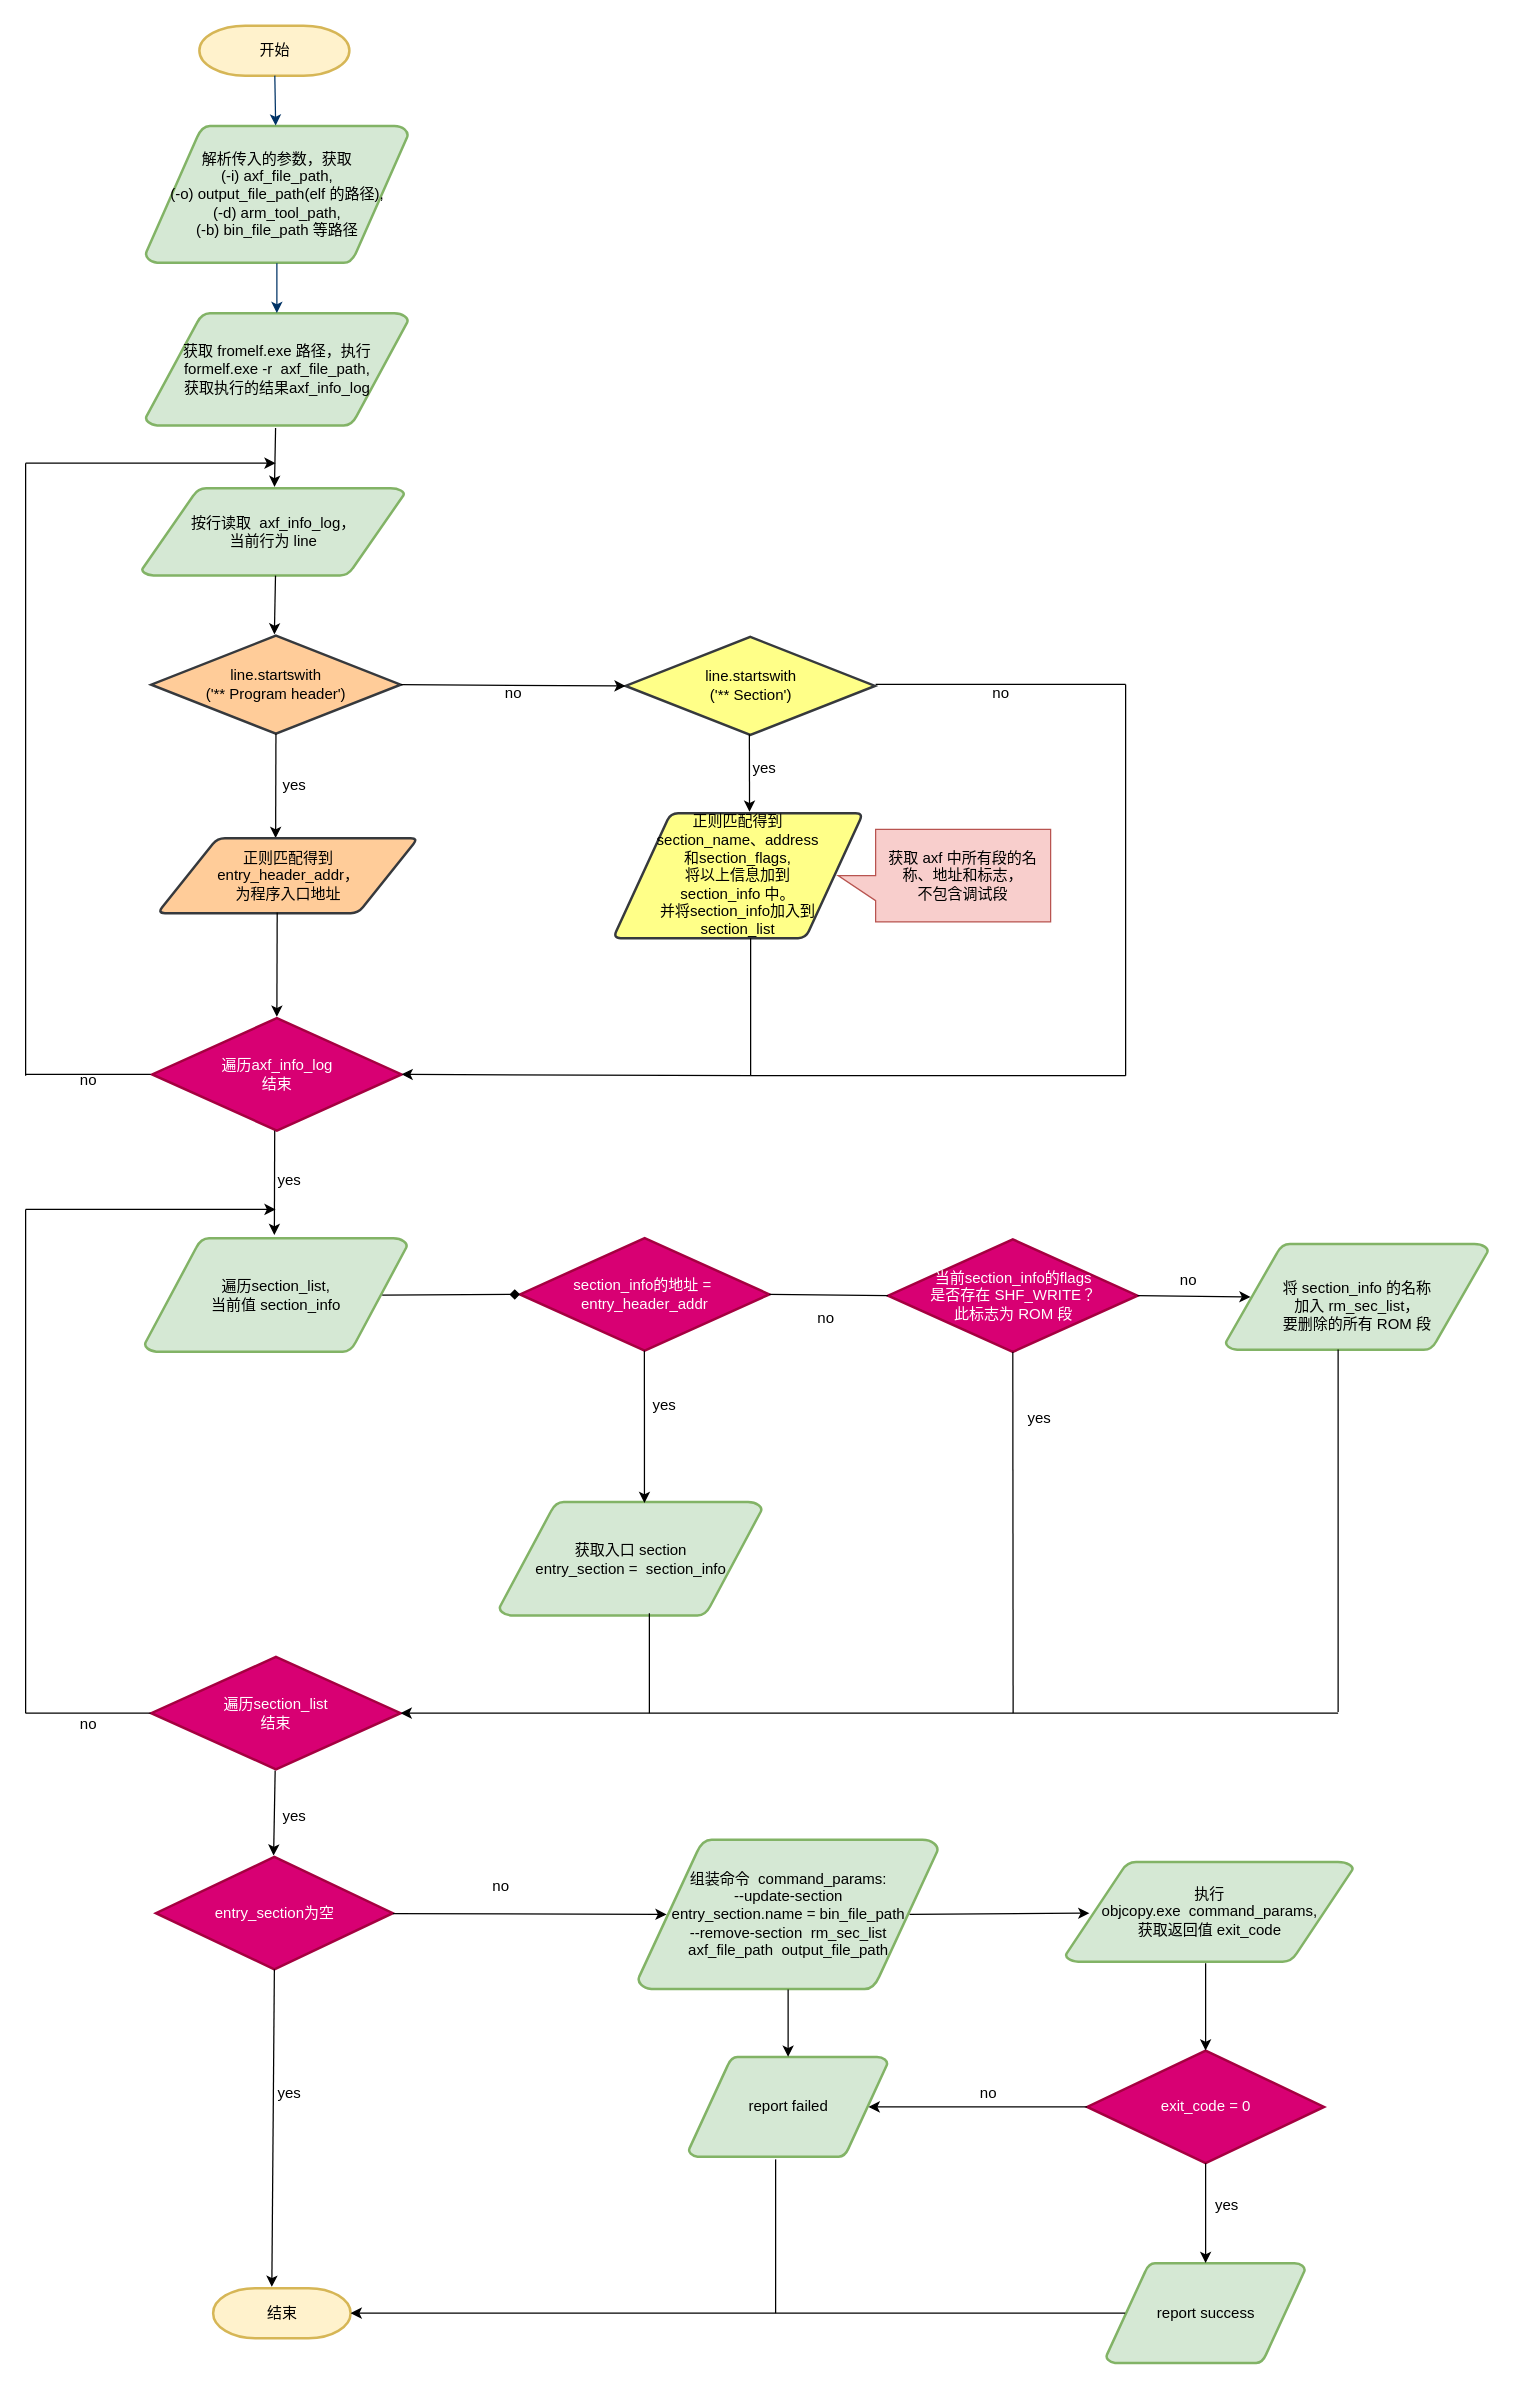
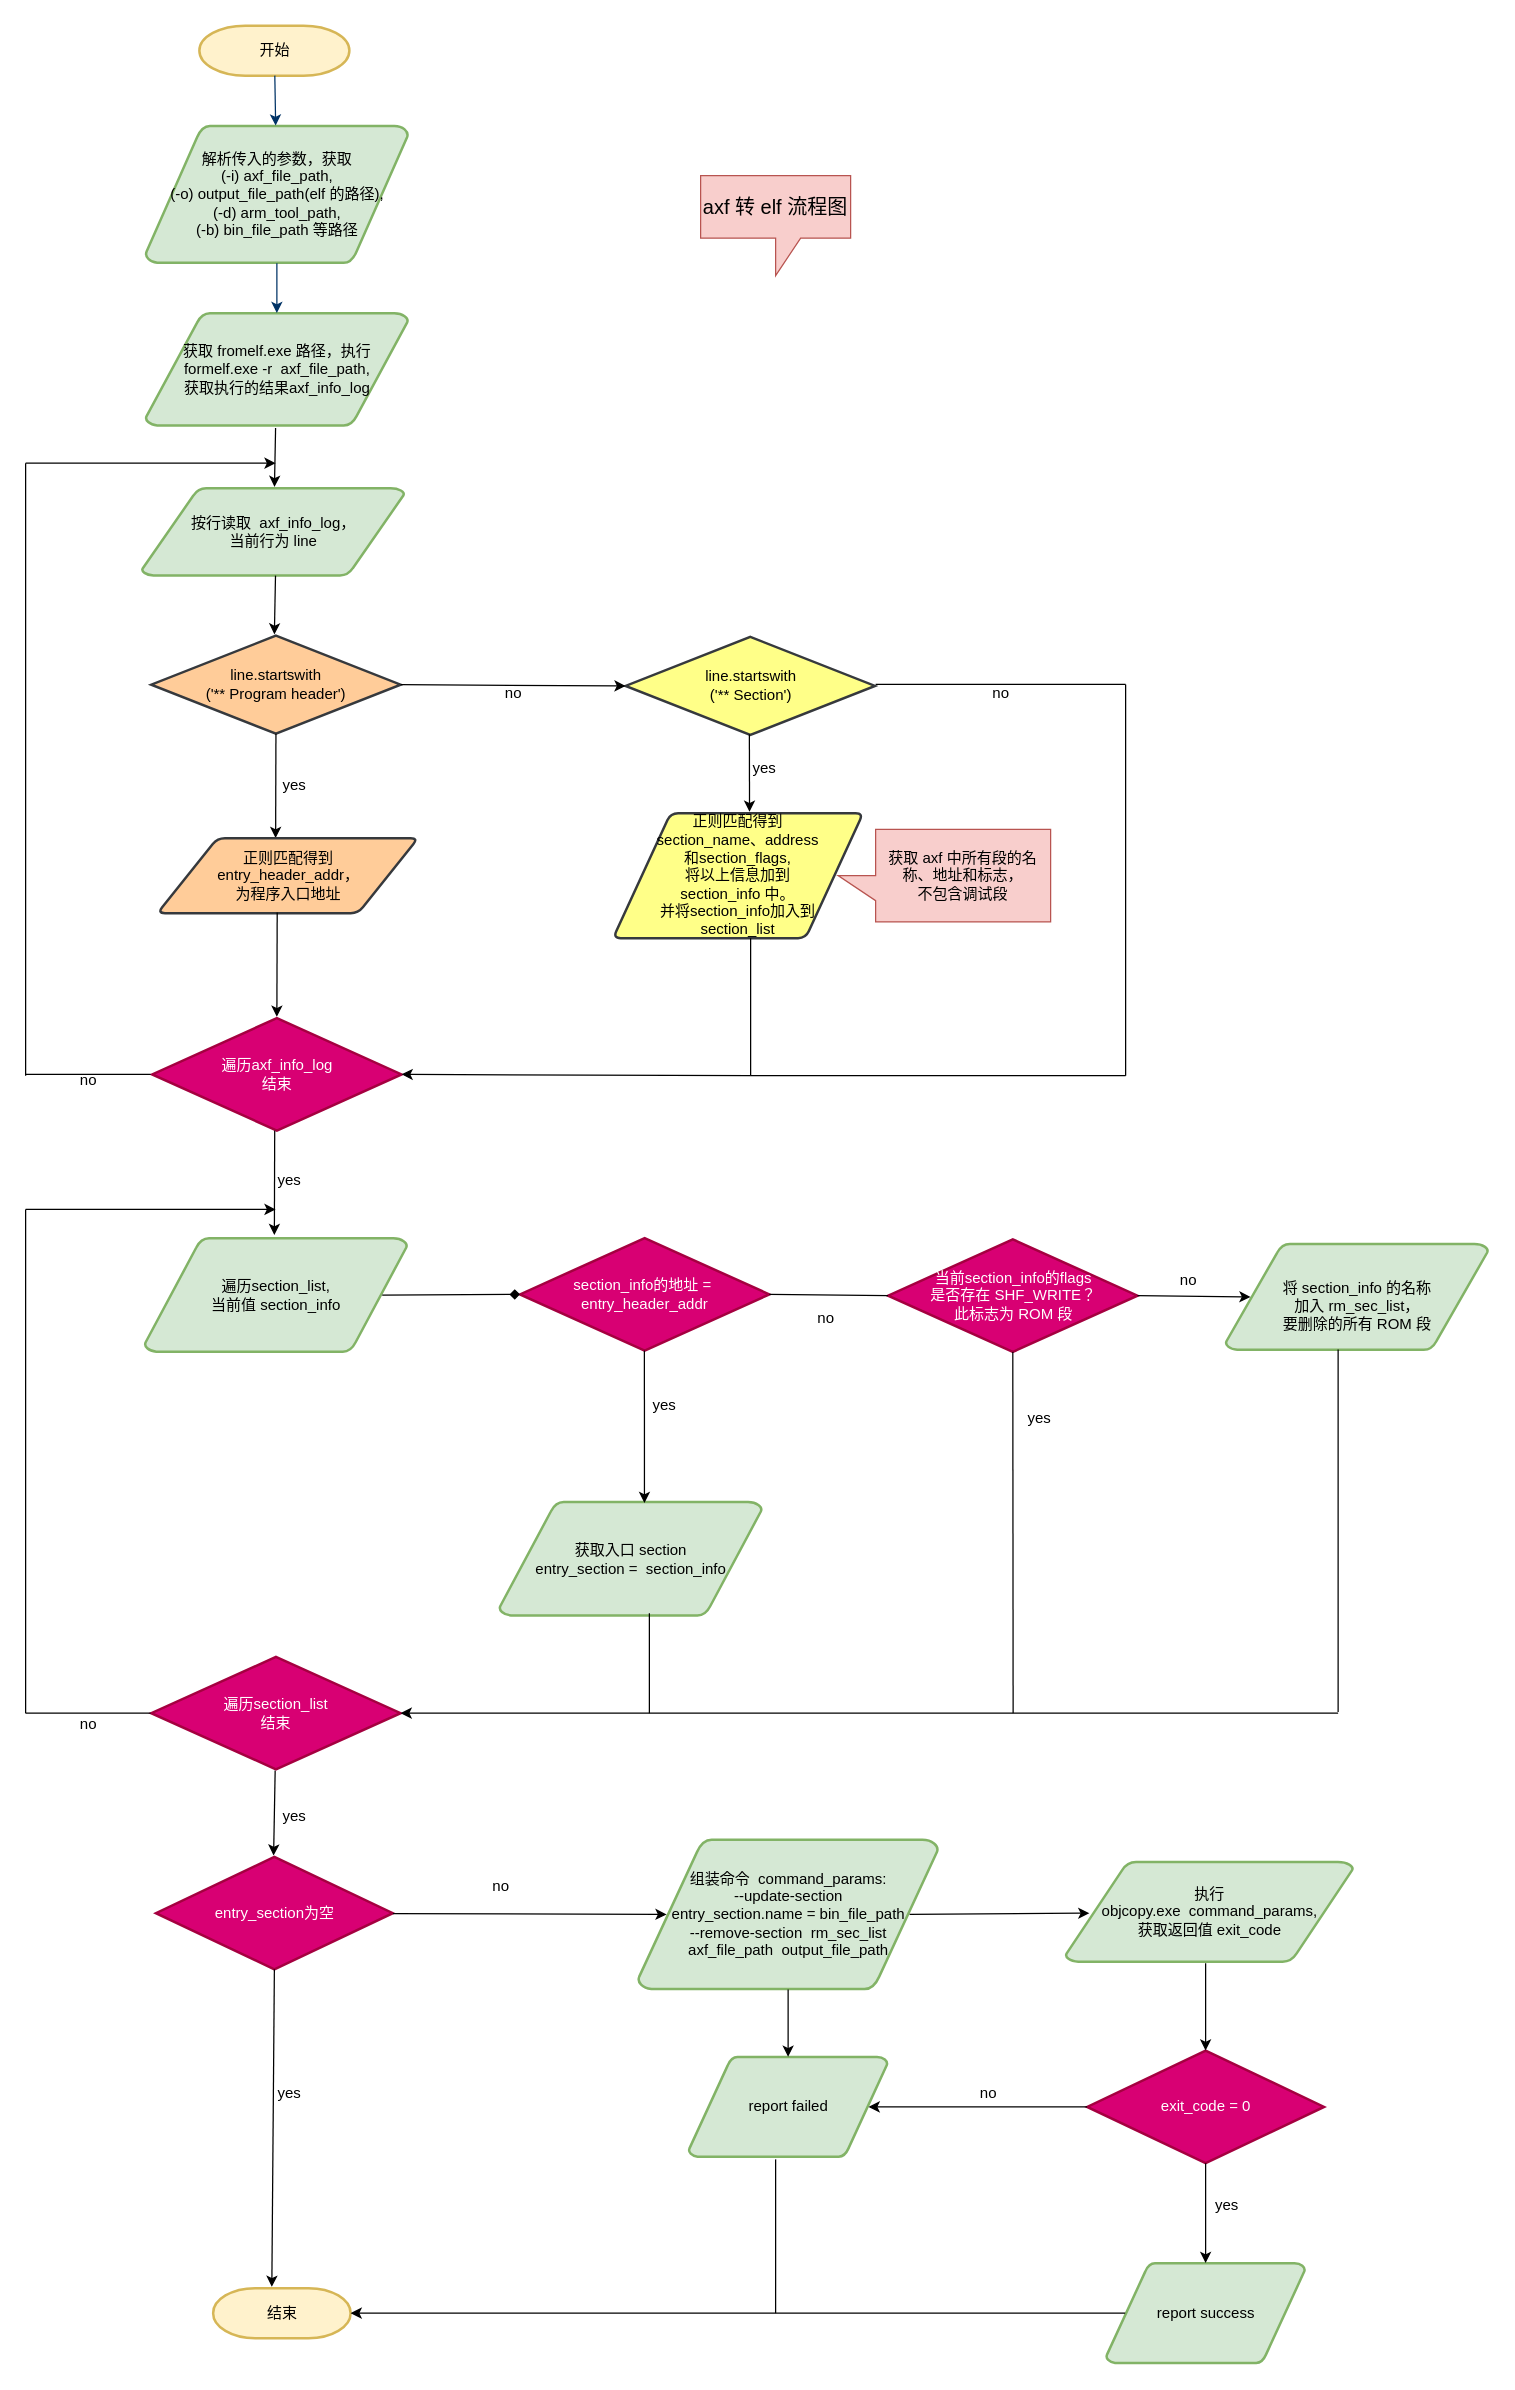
none -> (776, 226)
